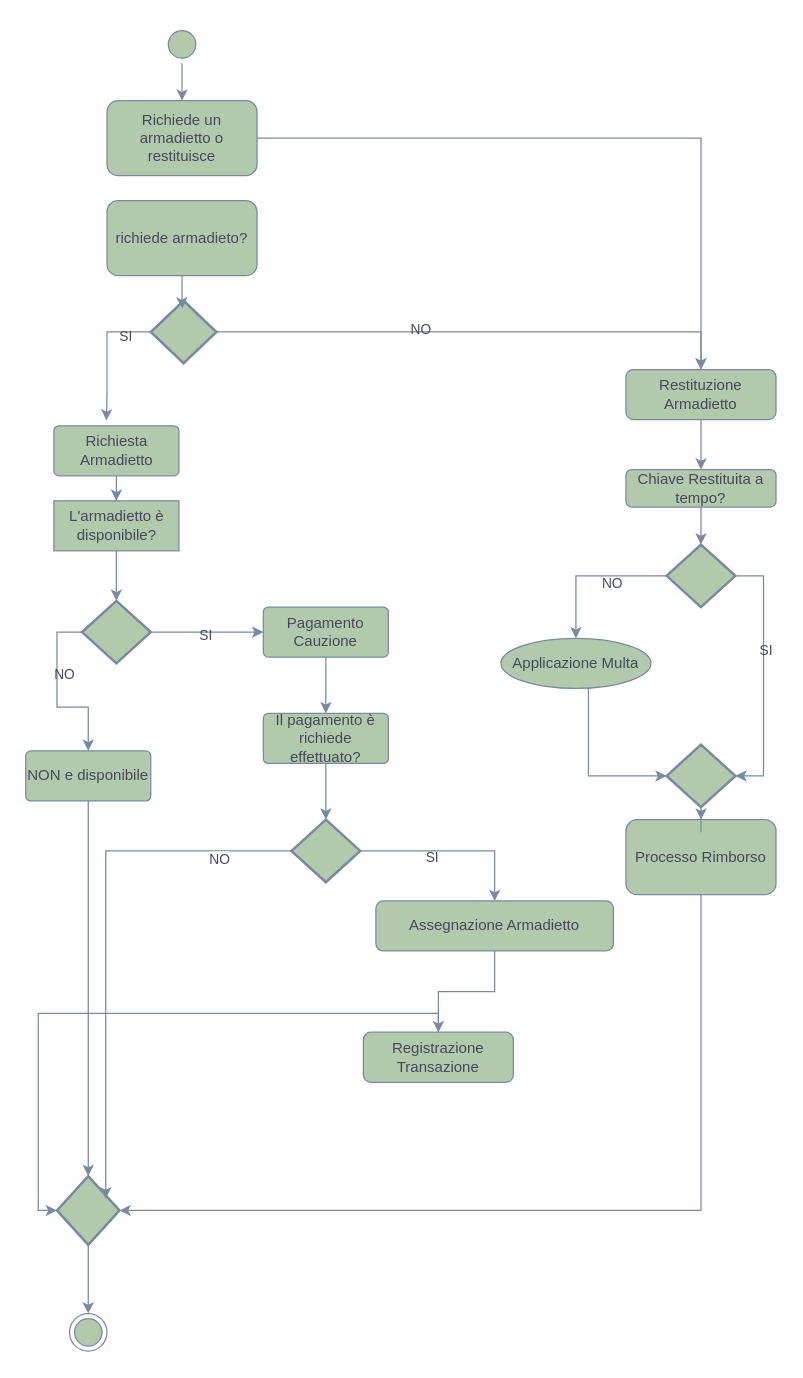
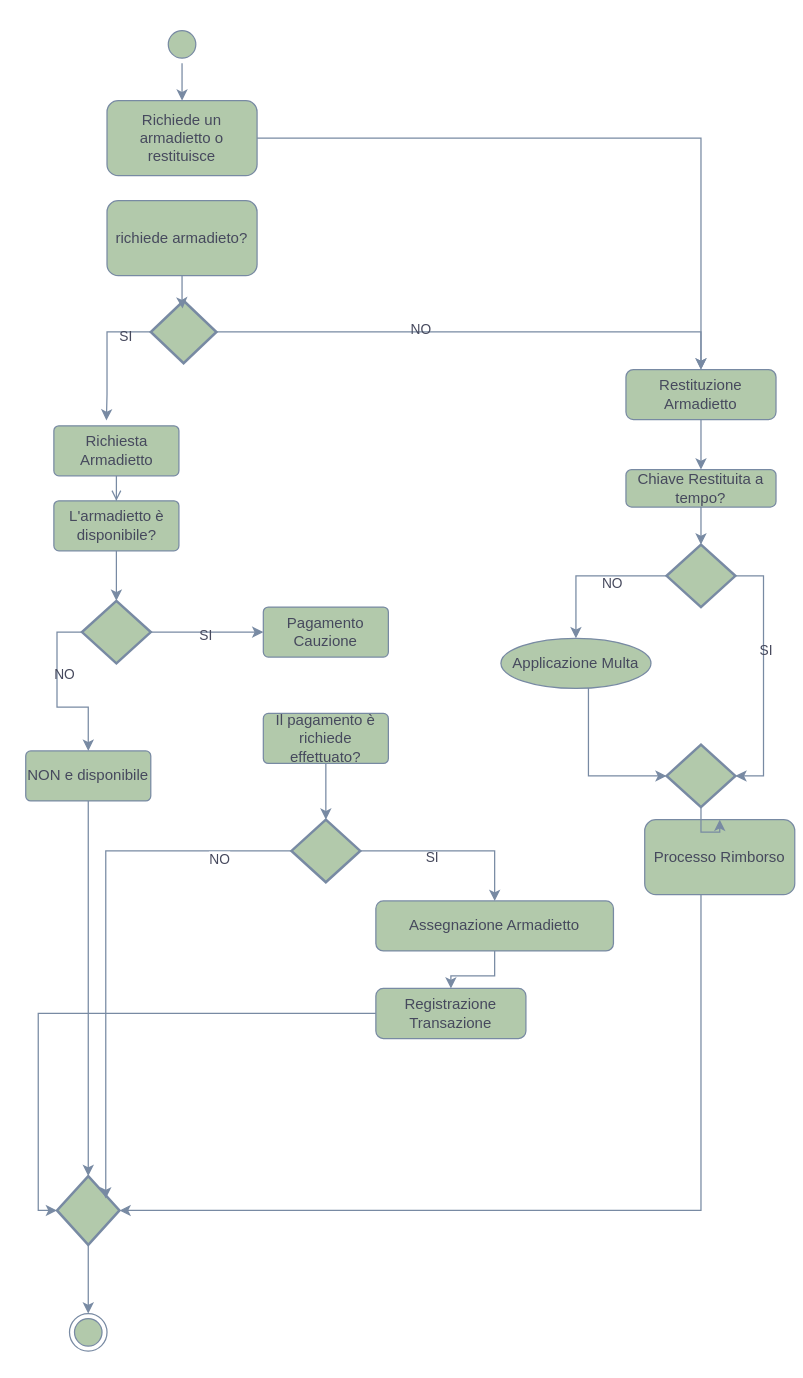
(116, 491) -> (116, 493)
(116, 526) -> (116, 526)
(326, 681) -> none
(701, 857) -> (719, 857)
(438, 1057) -> (451, 1013)
